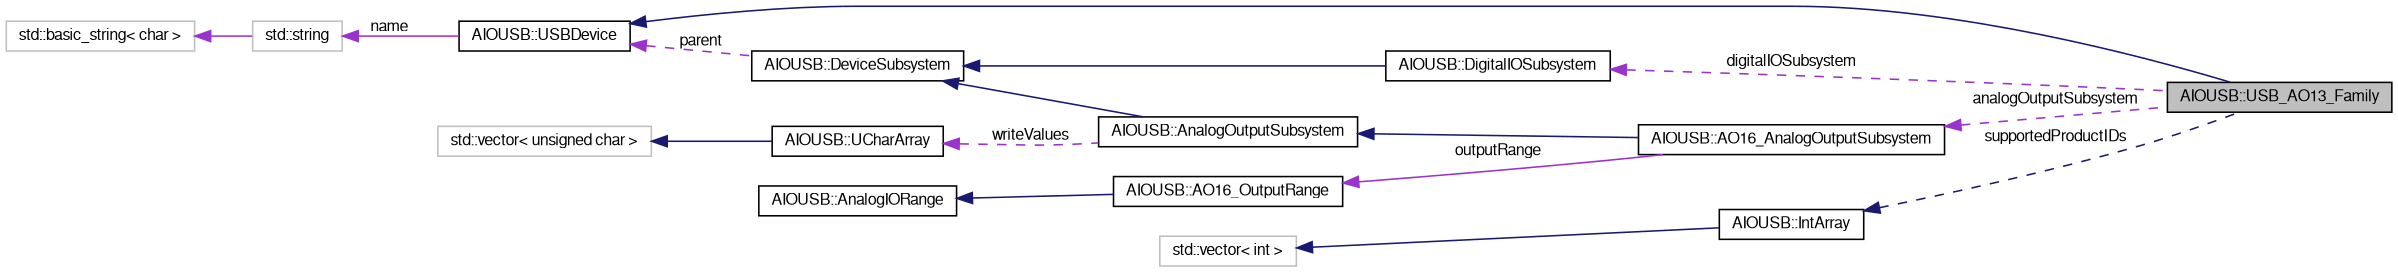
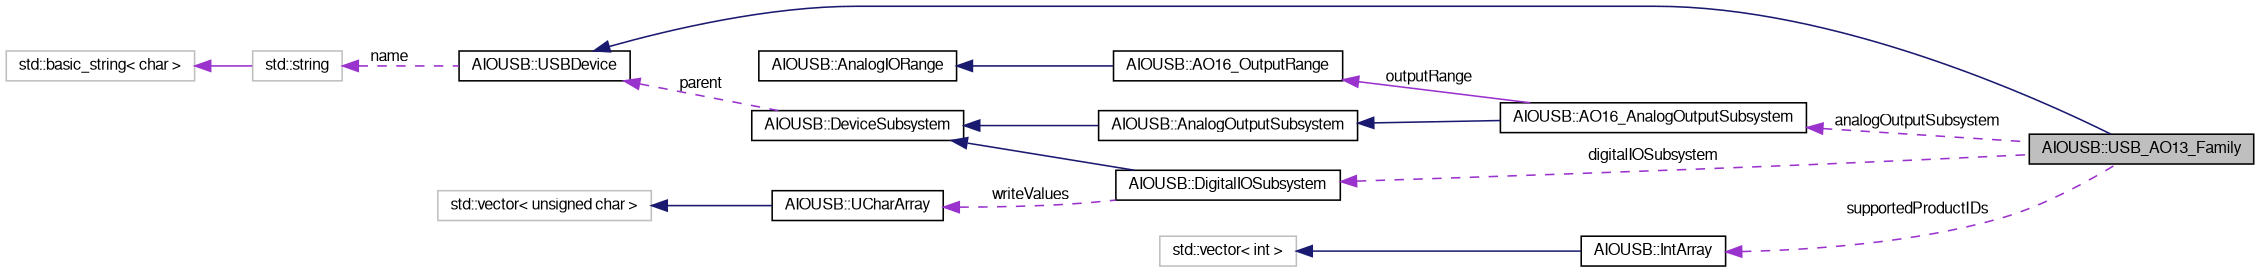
(409, 36) -> (409, 66)
(1029, 145) -> (1038, 206)
(2061, 167) -> (1936, 233)
